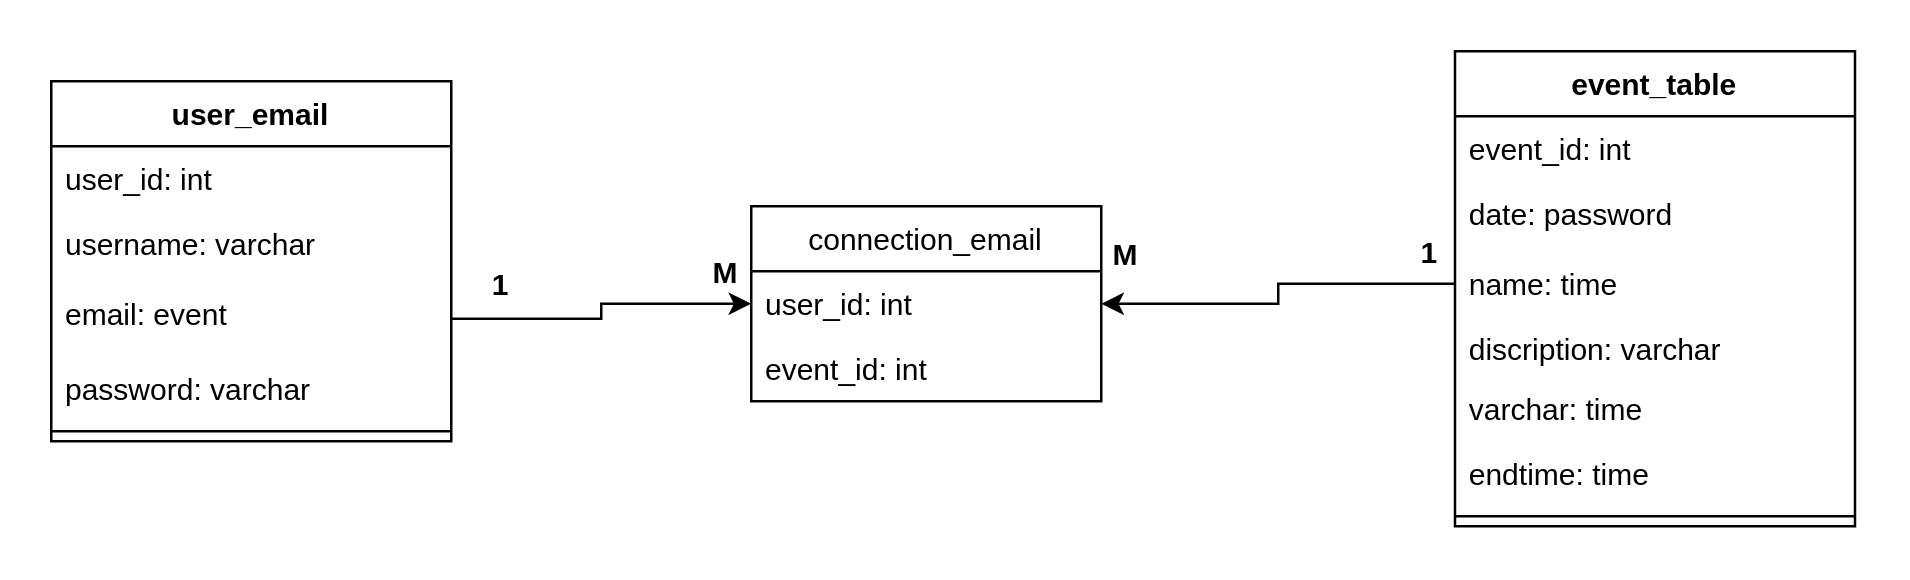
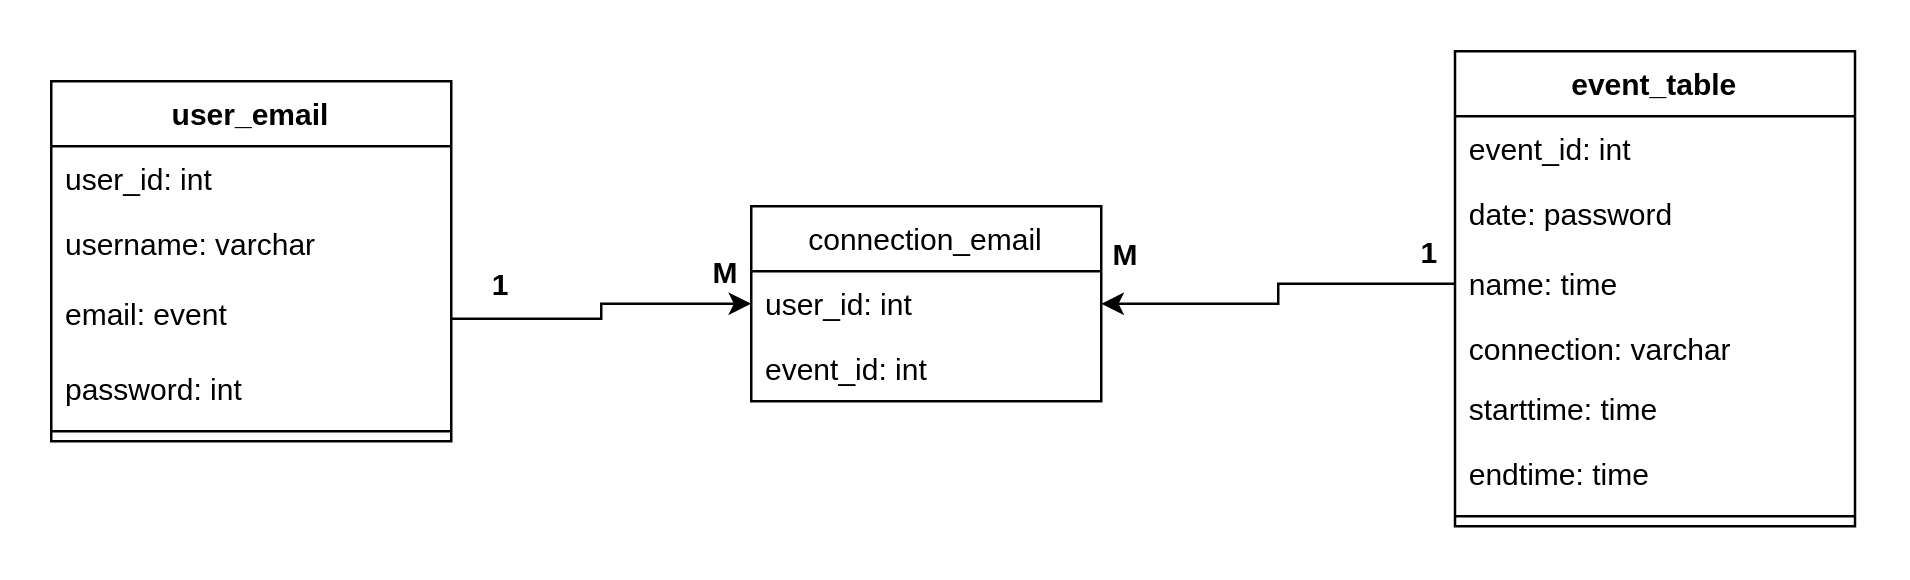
(1617, 350) -> (1617, 350)
(200, 390) -> (163, 390)
(1566, 410) -> (1579, 410)
